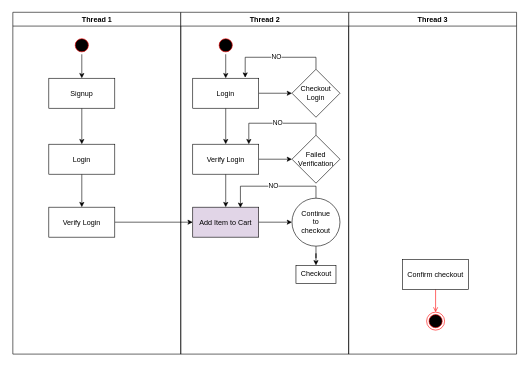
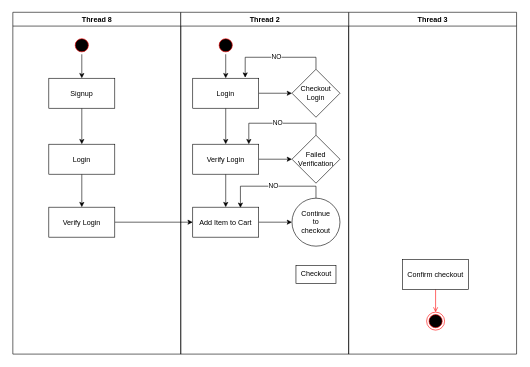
(97, 20) -> (97, 20)
(226, 222) -> (226, 222)
(316, 256) -> none
